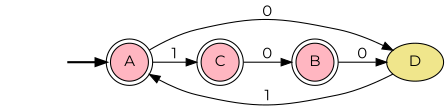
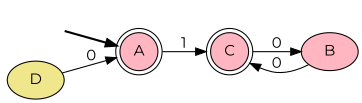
(266, 20) -> none
(315, 62) -> (330, 52)
(357, 62) -> (285, 72)
(268, 96) -> (91, 56)
